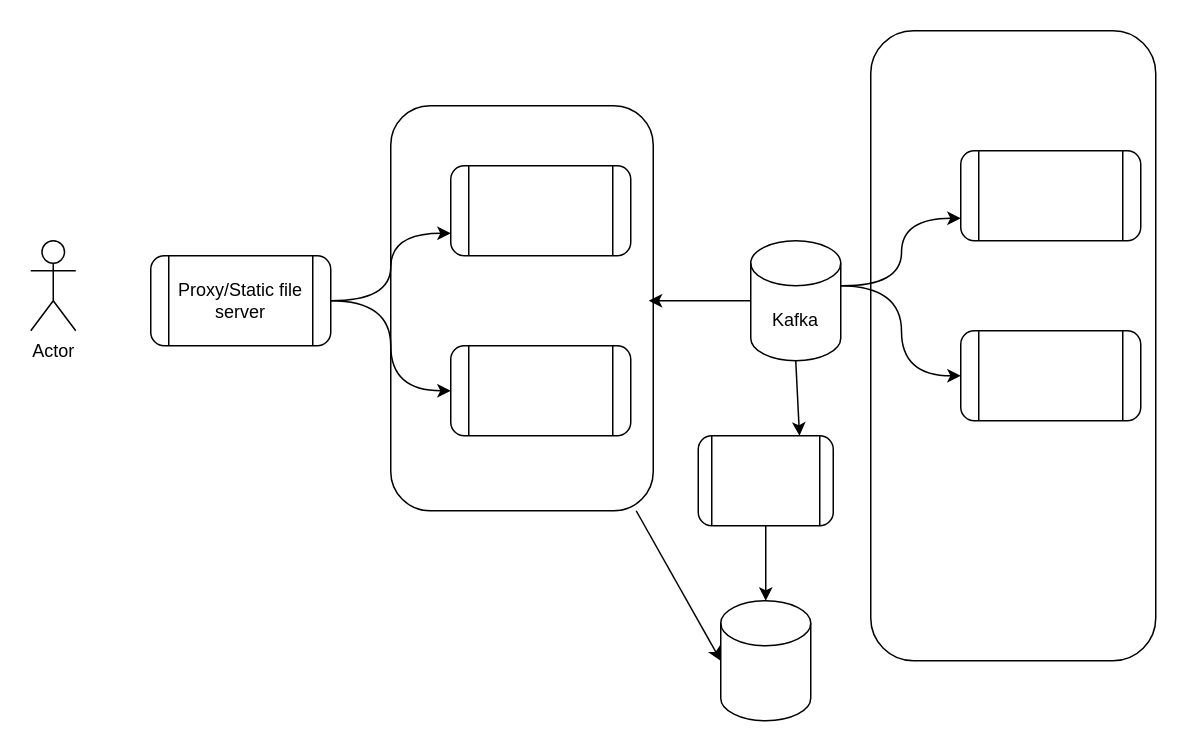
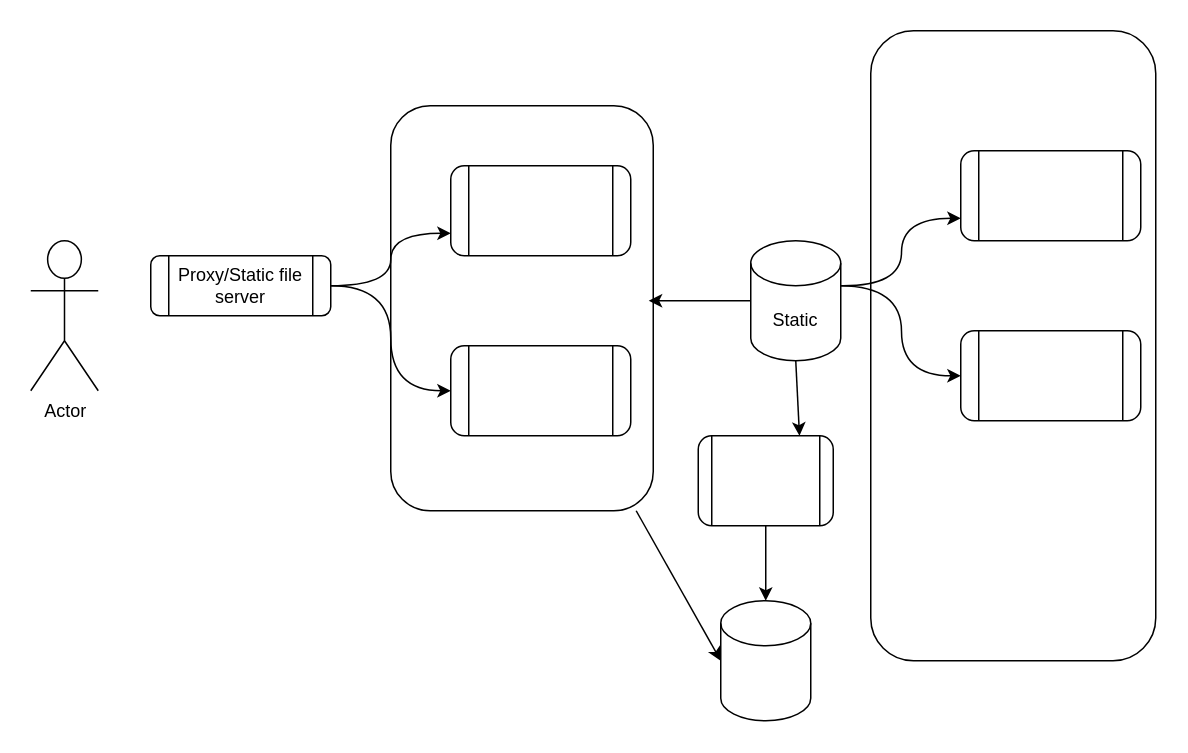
(53, 286) -> (65, 316)
(241, 301) -> (241, 286)
(796, 320) -> (796, 320)
